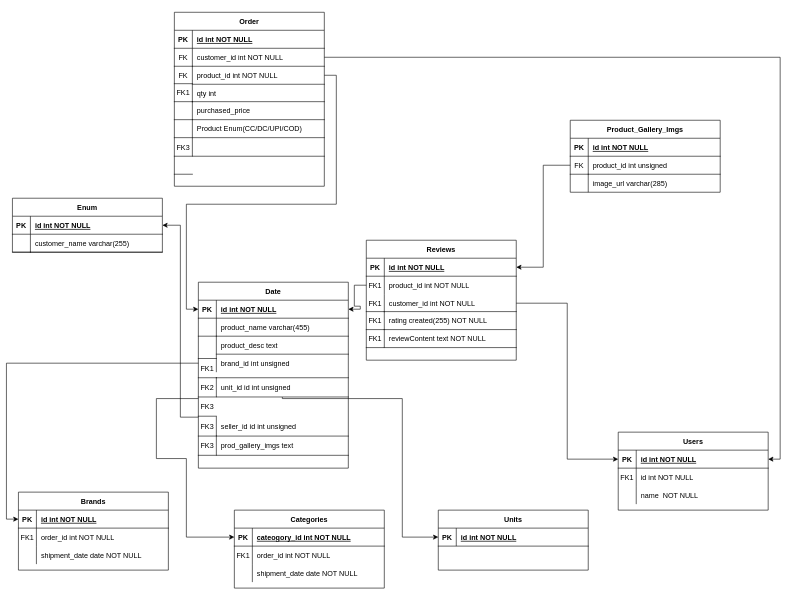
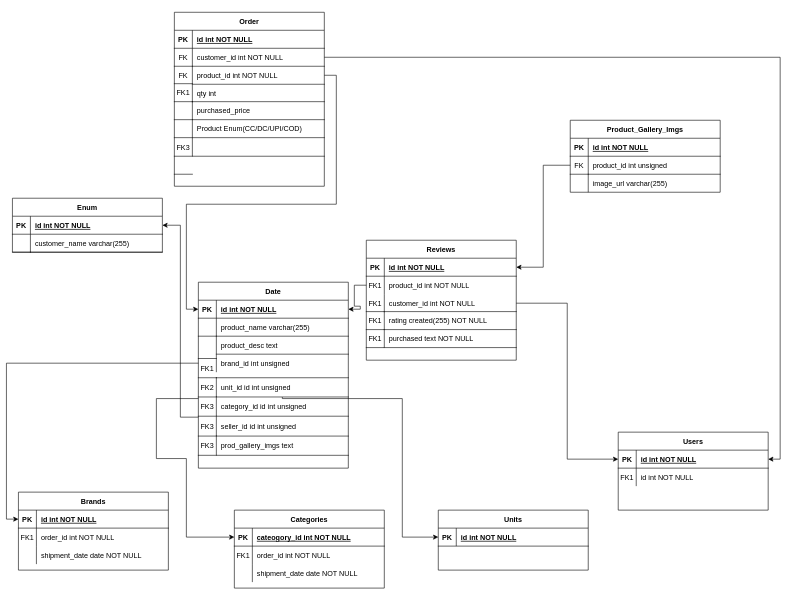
(634, 184) -> (634, 184)
(271, 328) -> (271, 328)
(439, 339) -> (432, 339)
none -> (282, 407)
(702, 495) -> none
